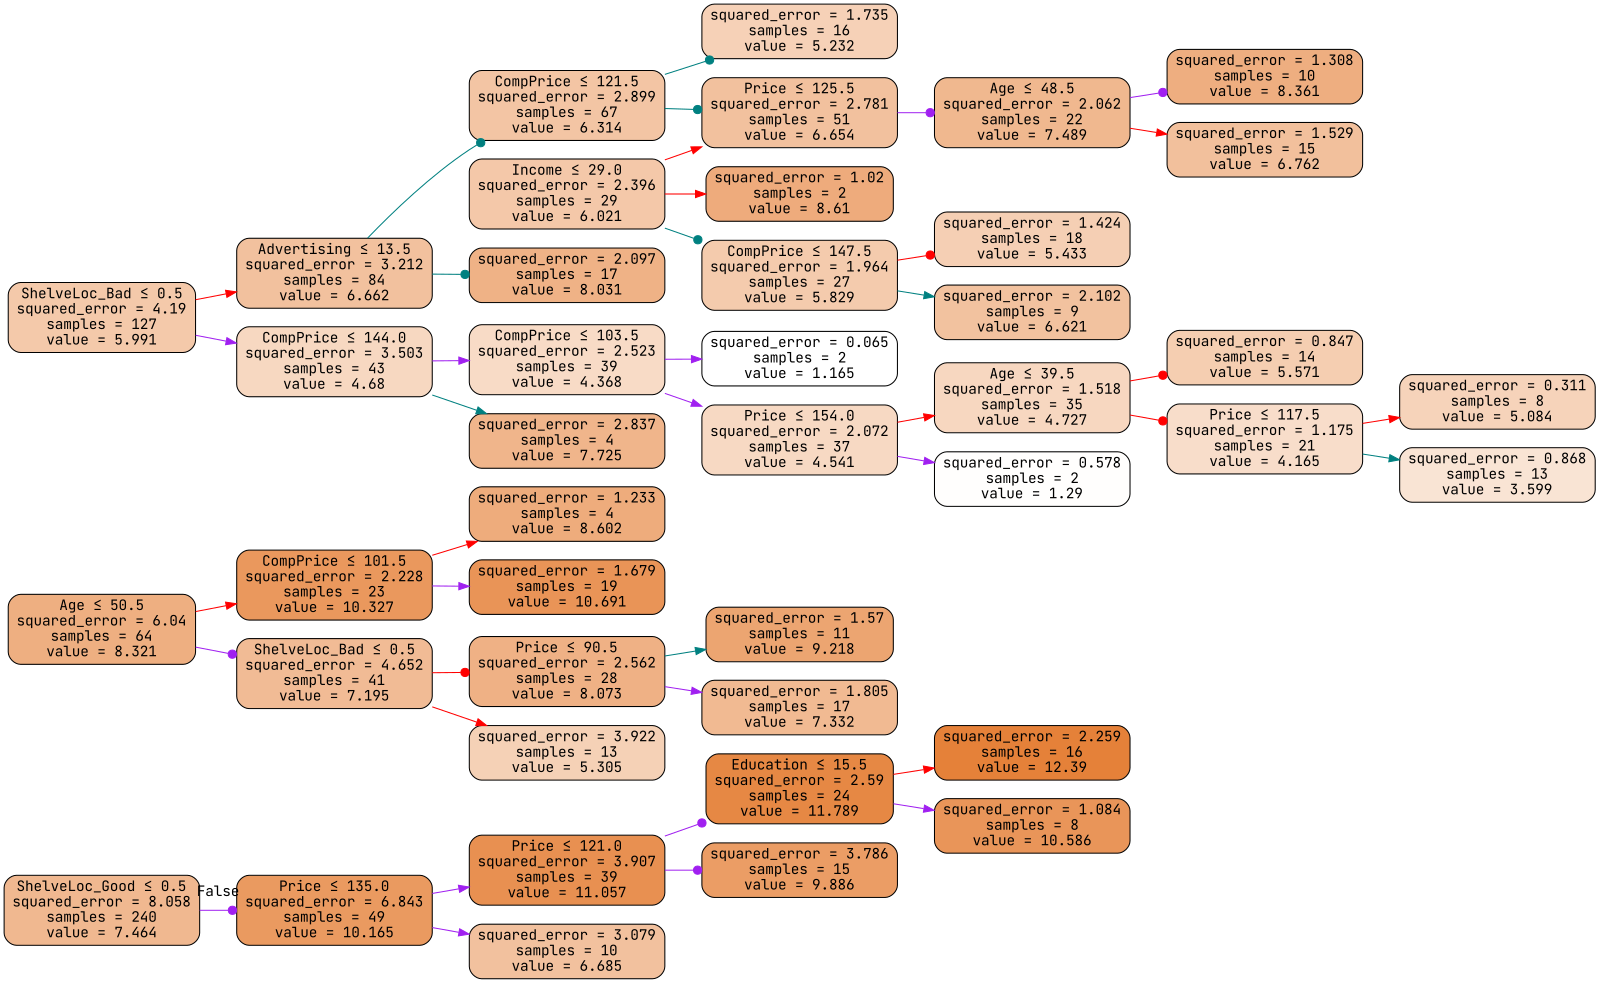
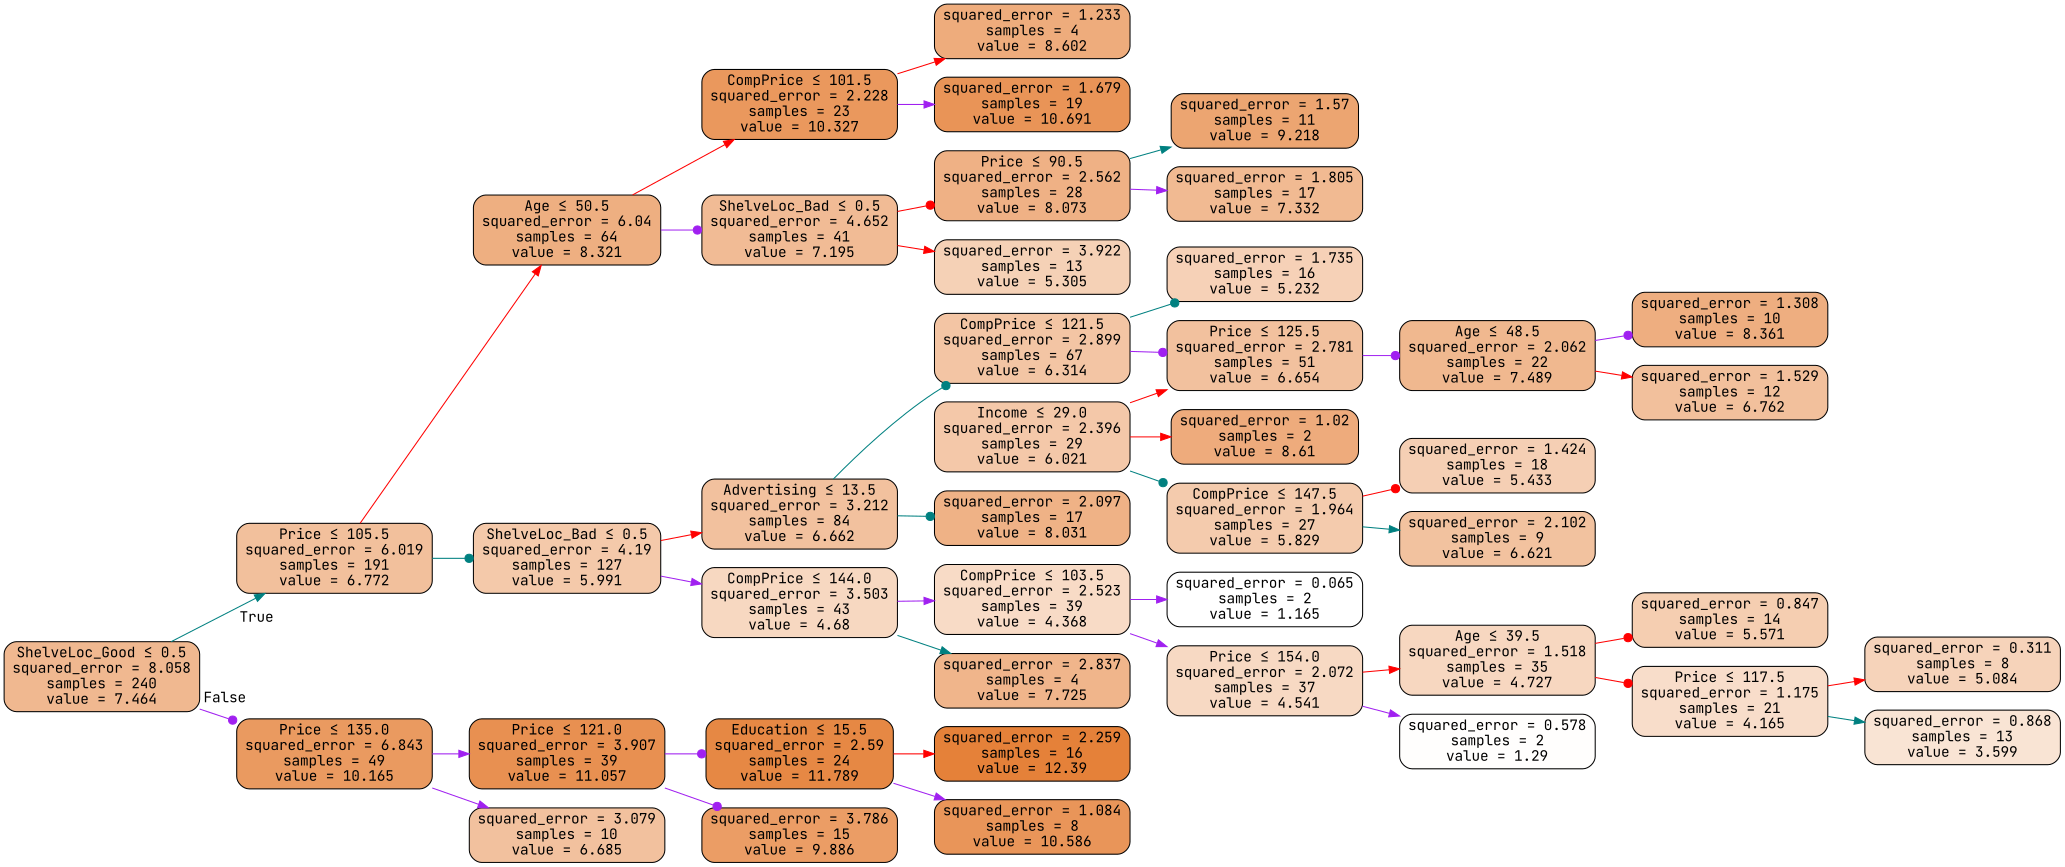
(679, 109) -> (1144, 352)
(1265, 149) -> (1730, 392)
none -> (334, 558)
